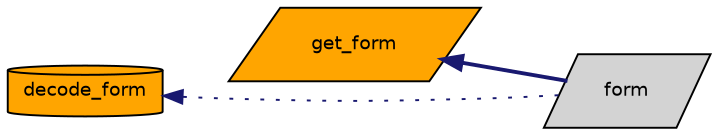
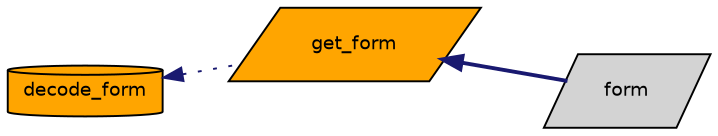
(372, 101) -> (213, 69)
